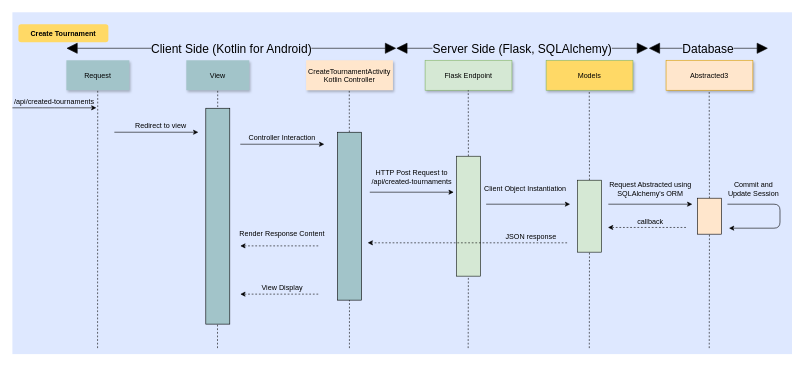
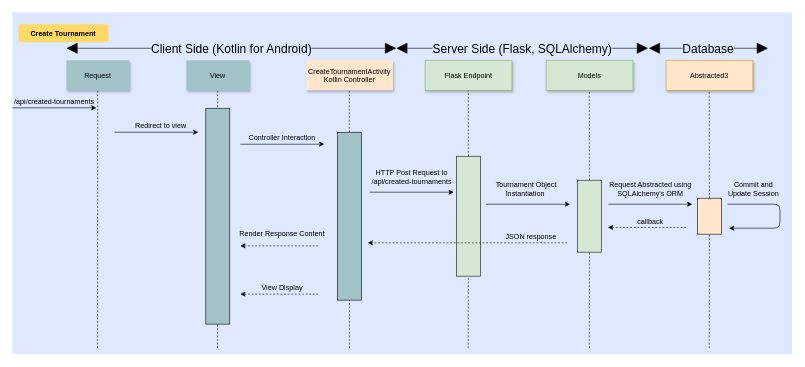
(590, 75) -> (590, 75)
(527, 189) -> (527, 189)
